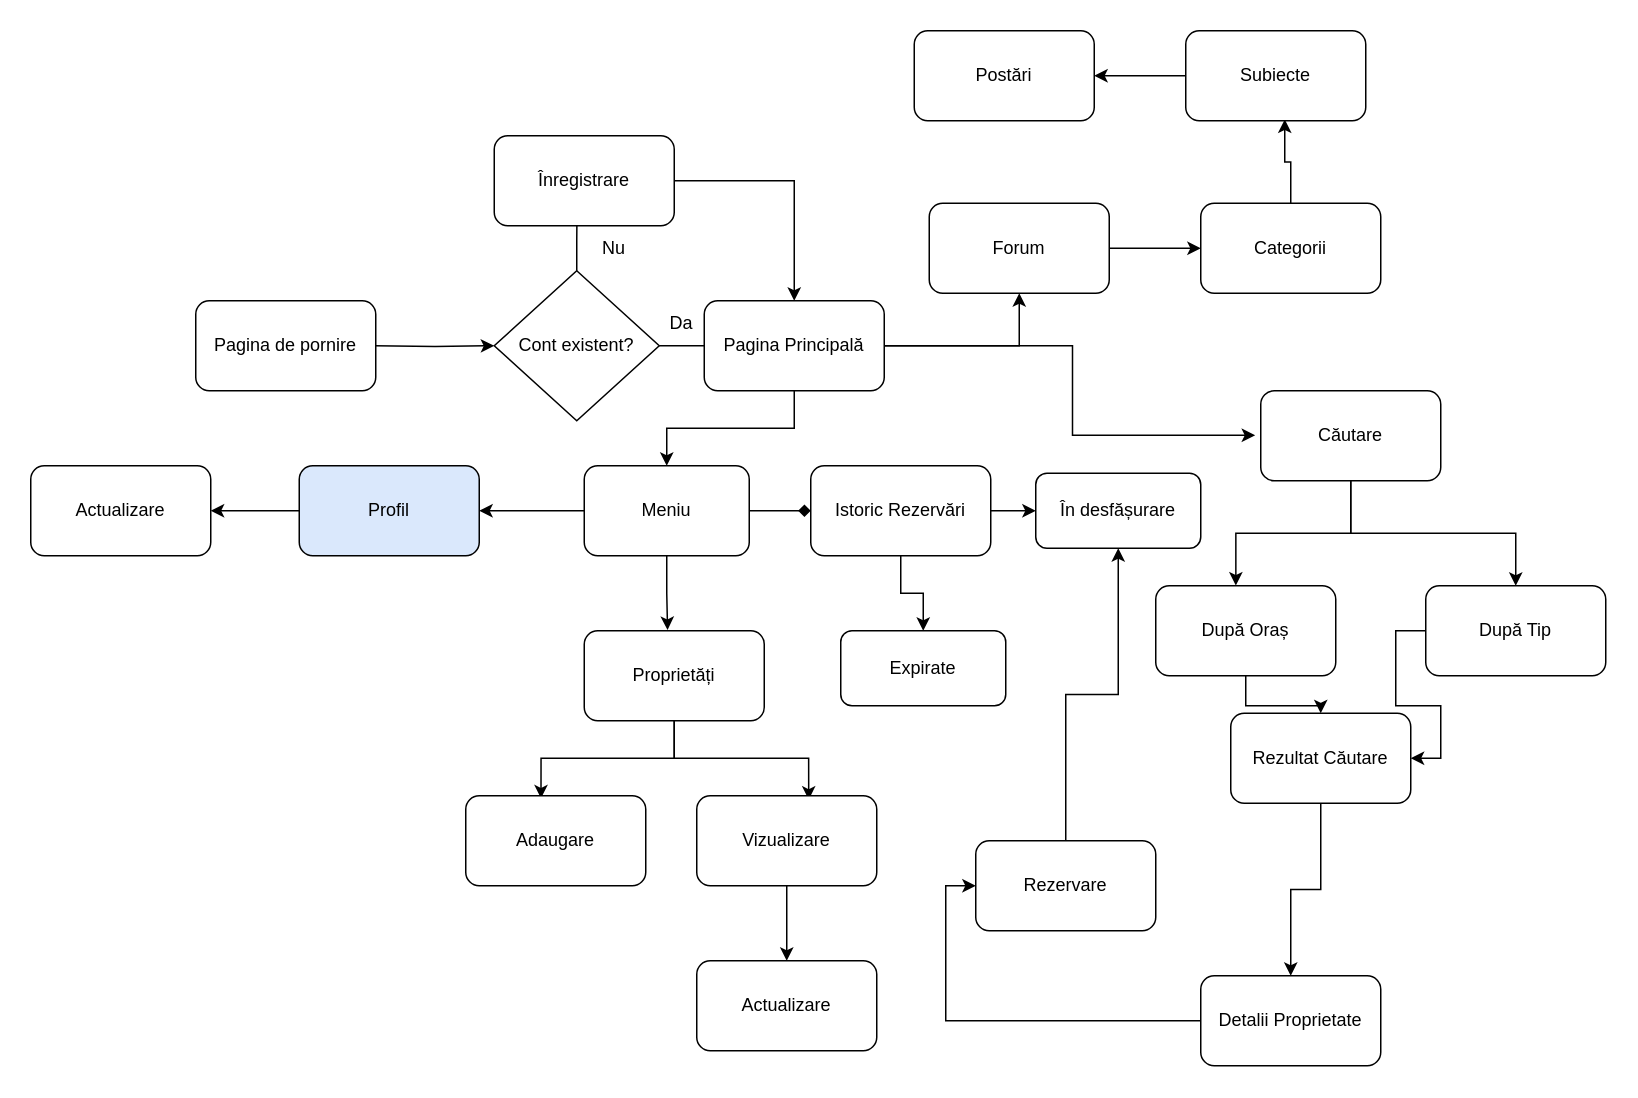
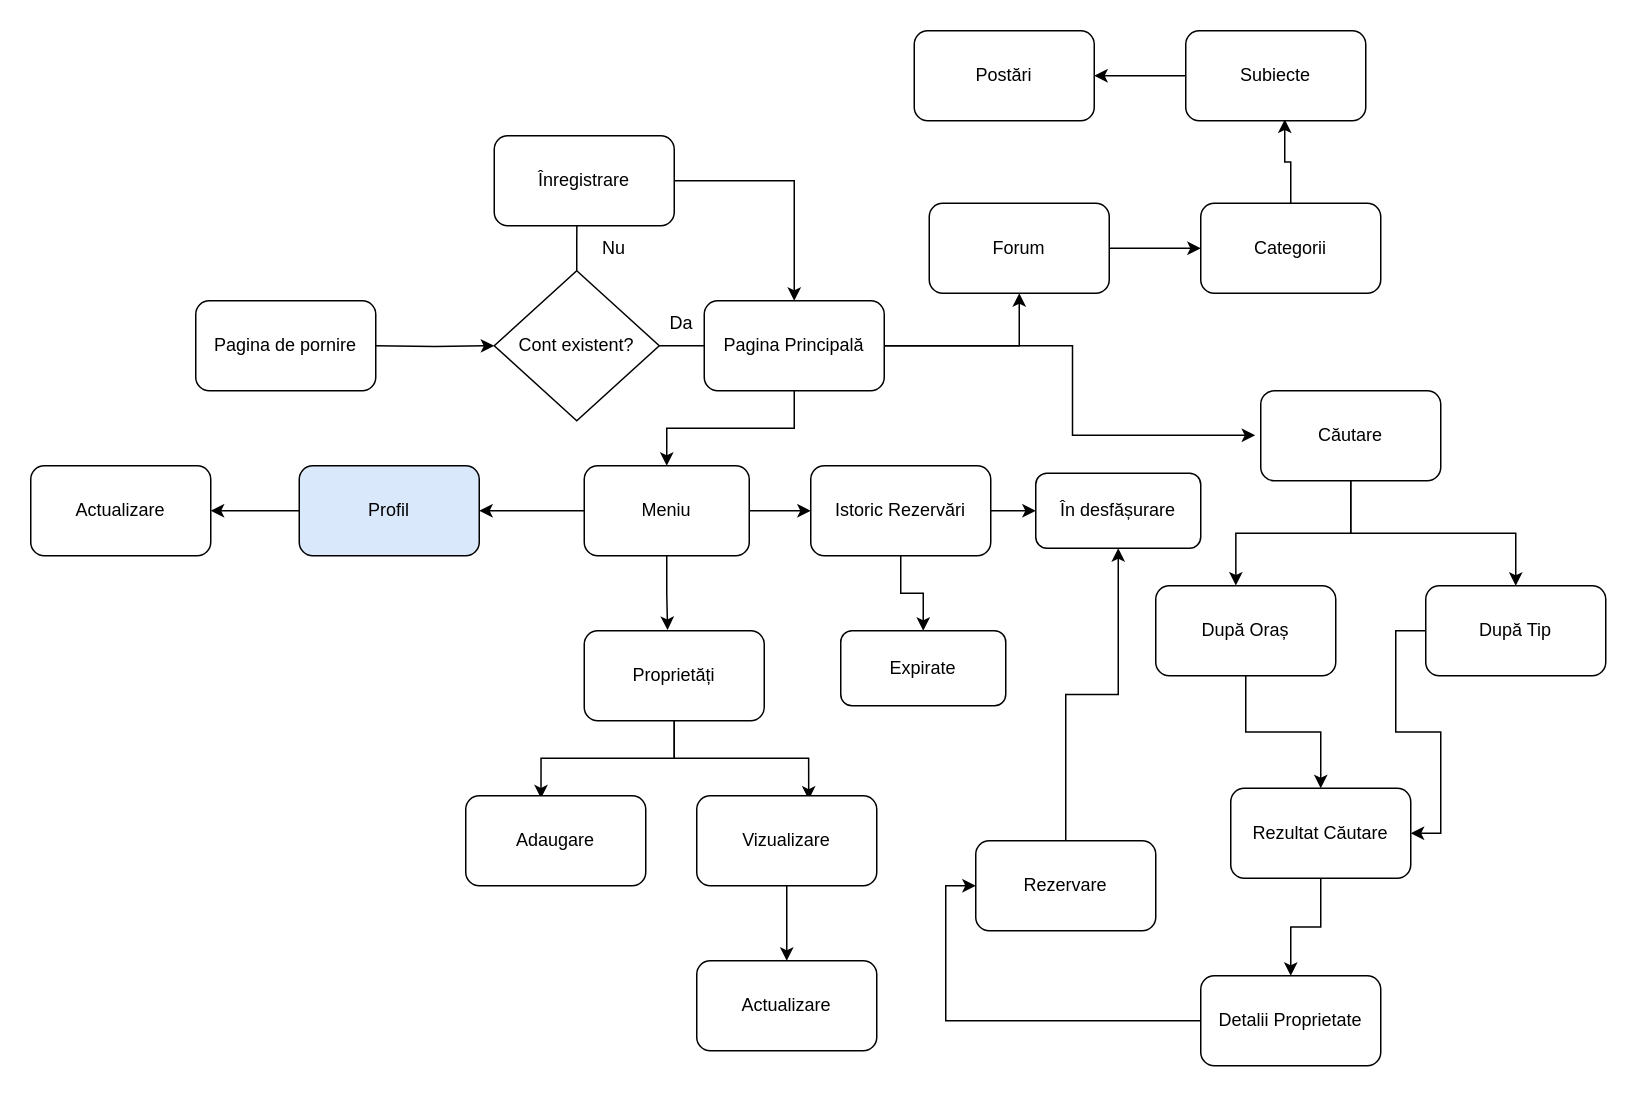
(798, 511) -> (799, 511)
(1321, 758) -> (1321, 833)
